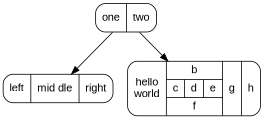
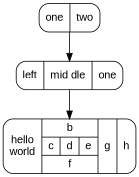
(151, 44) -> (70, 100)
(96, 88) -> (107, 75)
